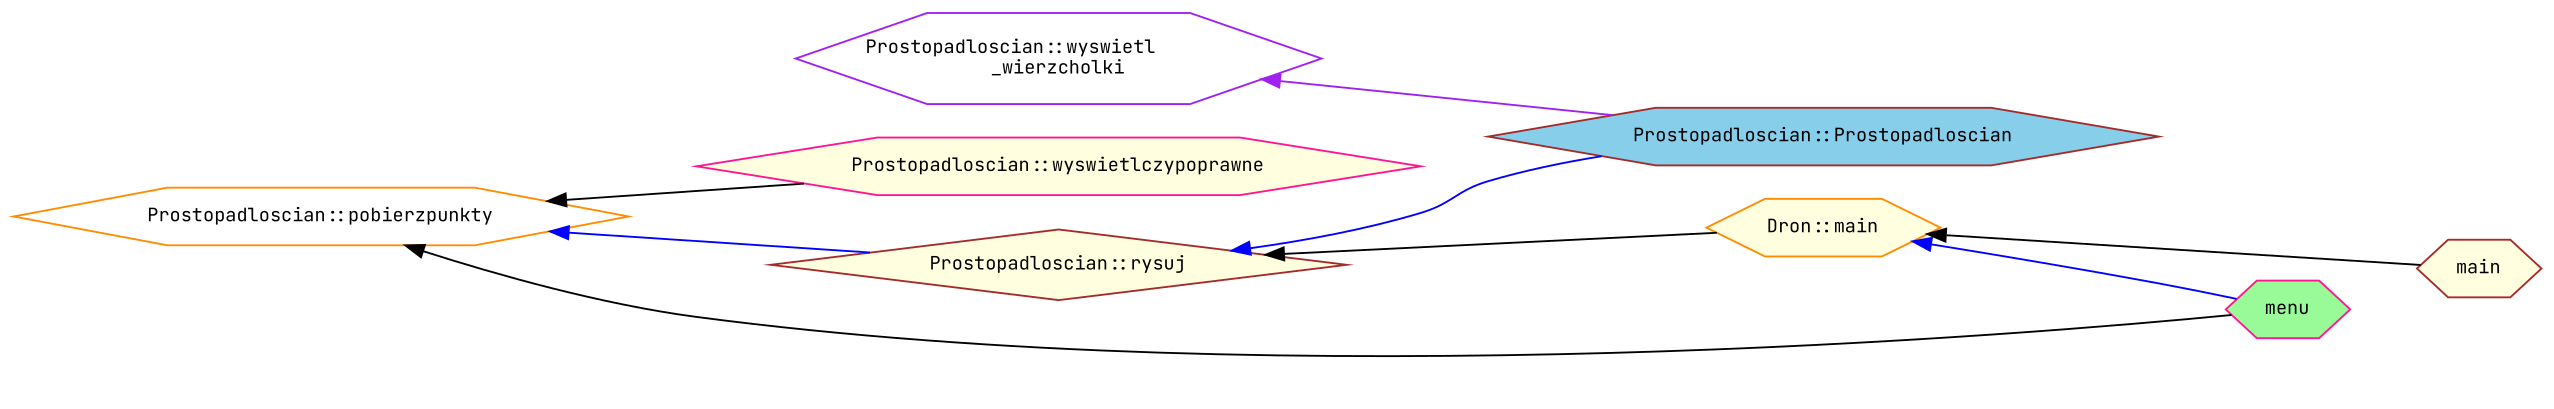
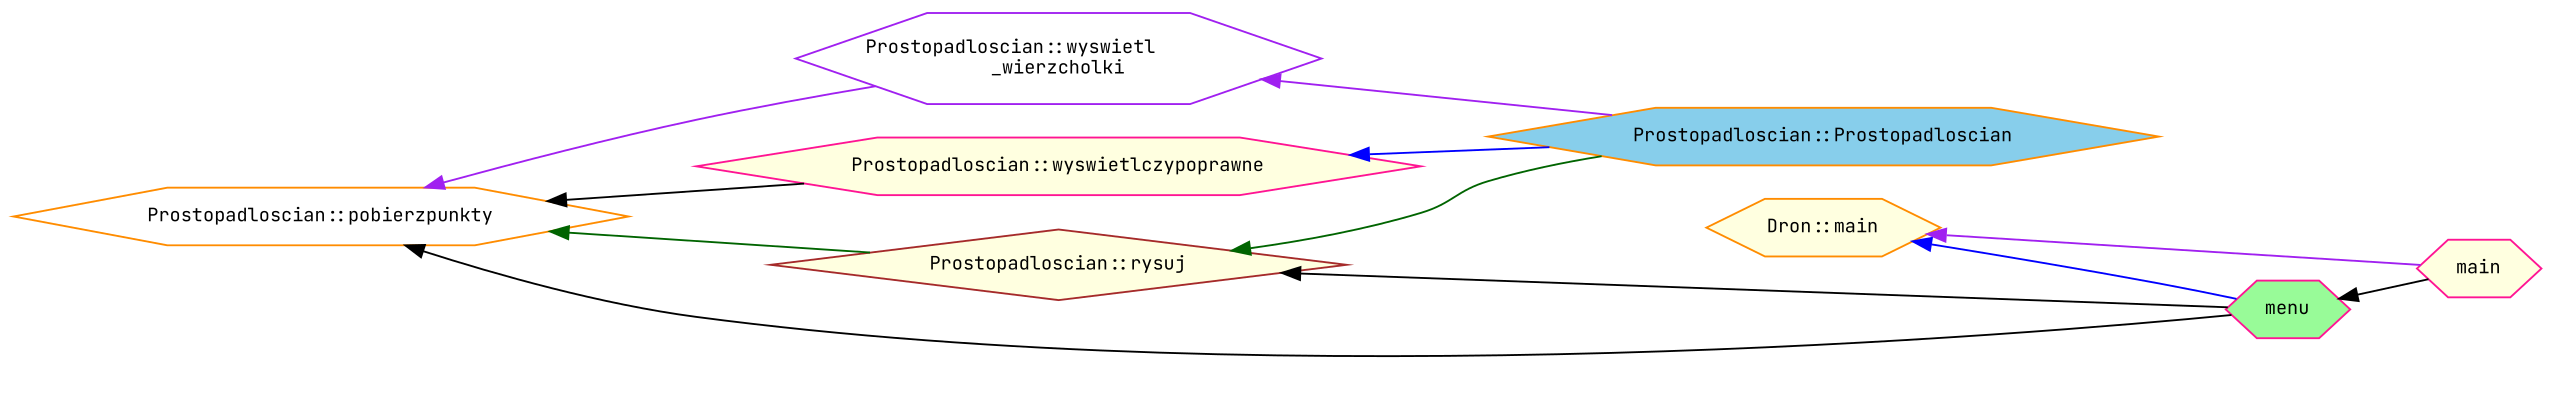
none -> (658, 128)
(1823, 137) -> (1823, 137)
none -> (1459, 151)
(1429, 210) -> (1429, 210)
(719, 243) -> (719, 243)
(1501, 243) -> (1764, 290)
(2184, 250) -> (2184, 250)
(2479, 269) -> (2479, 269)
none -> (2393, 287)
